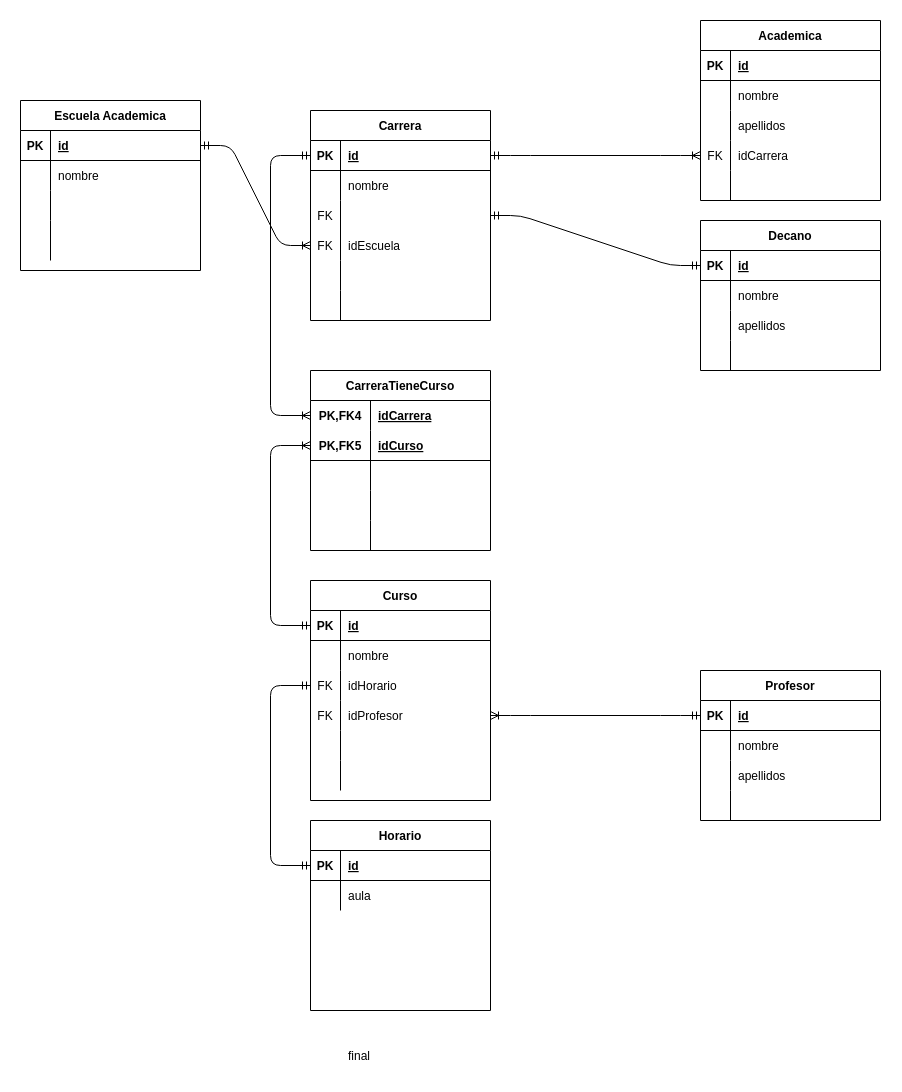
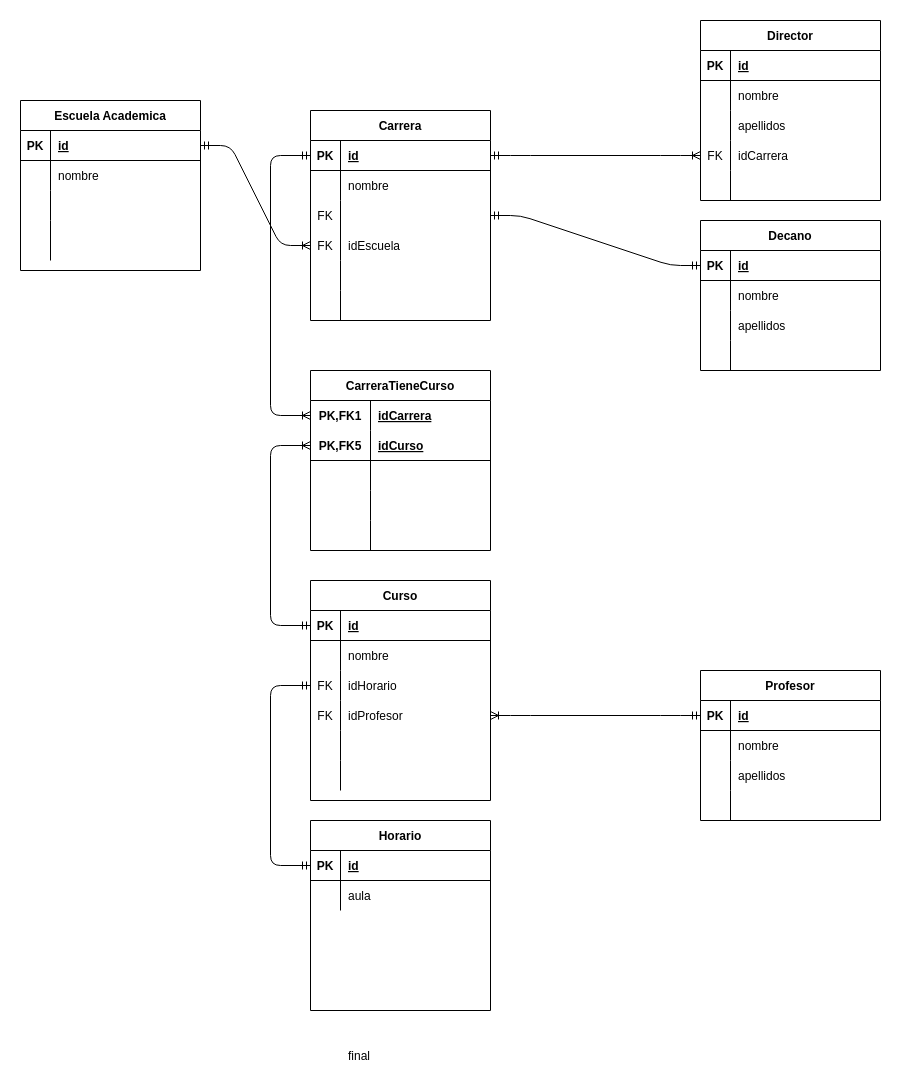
(790, 36) -> (790, 36)
(340, 416) -> (340, 416)
